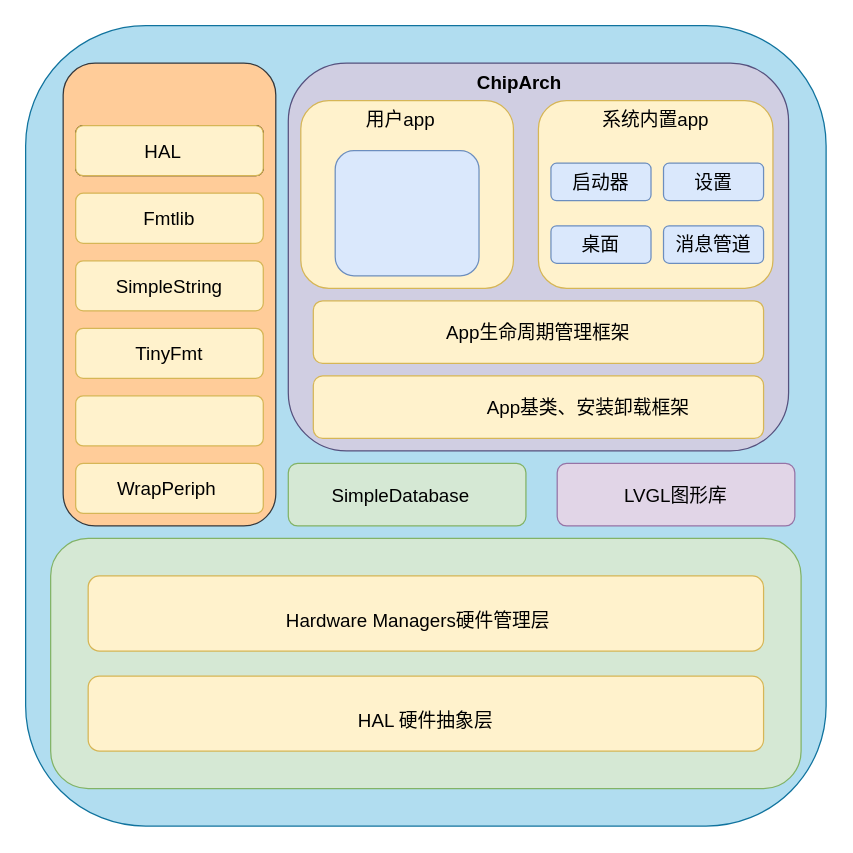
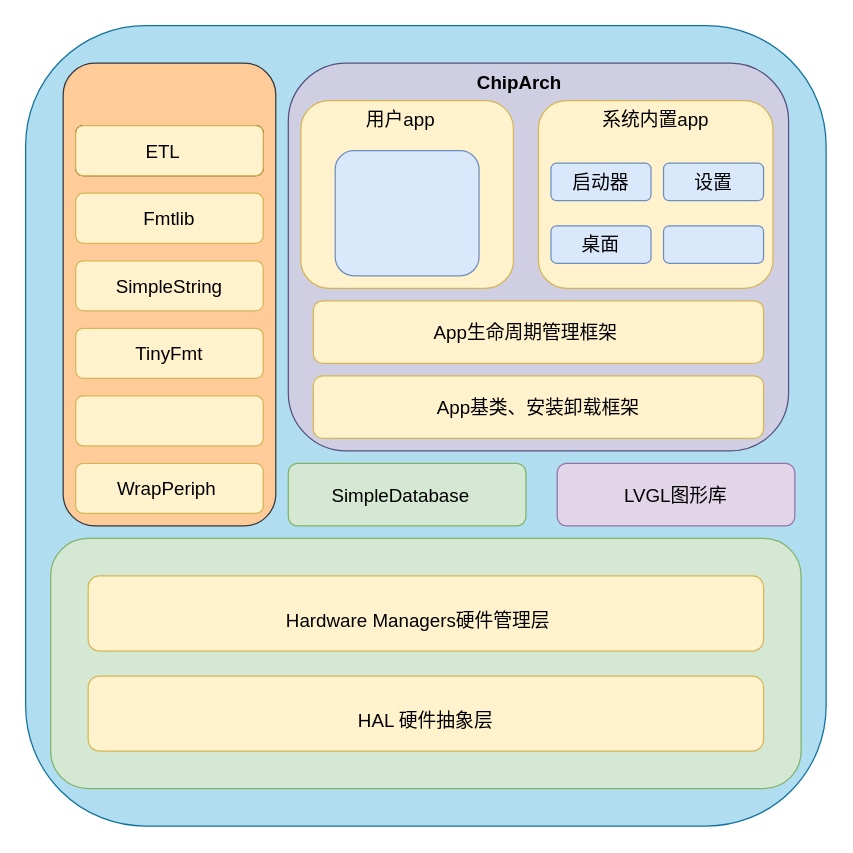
(163, 151) -> (163, 151)
(713, 244) -> none
(538, 332) -> (526, 332)
(588, 407) -> (538, 407)
